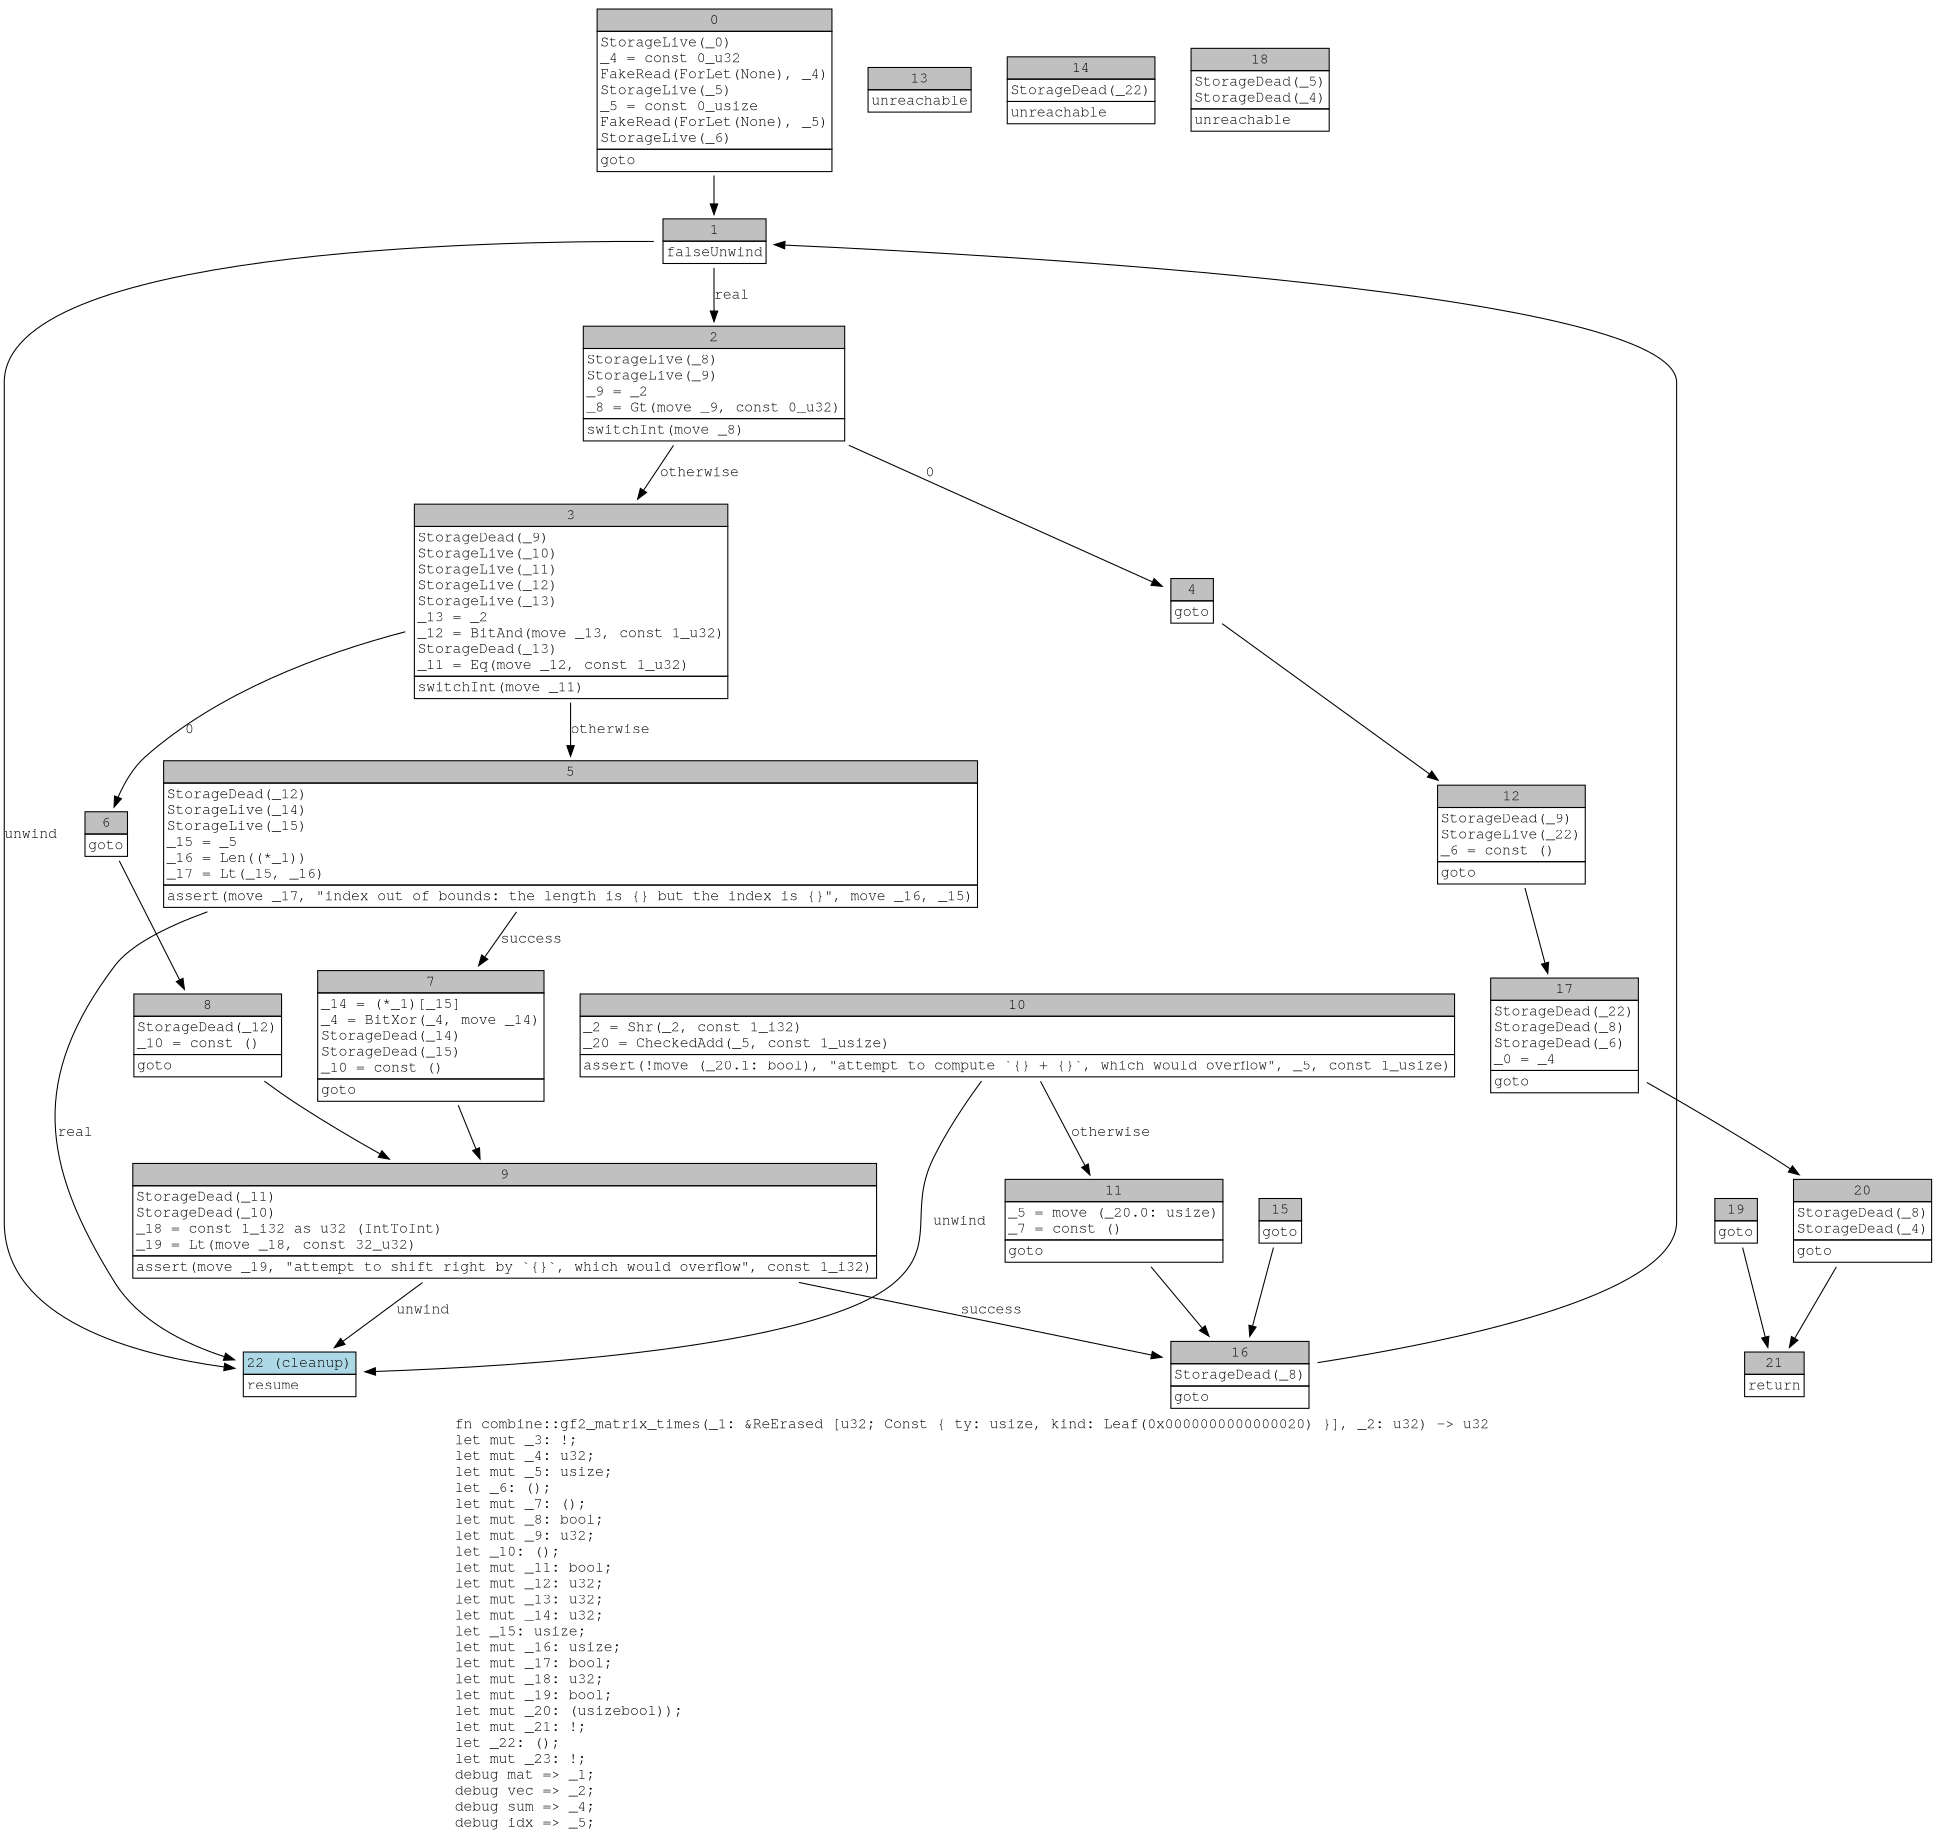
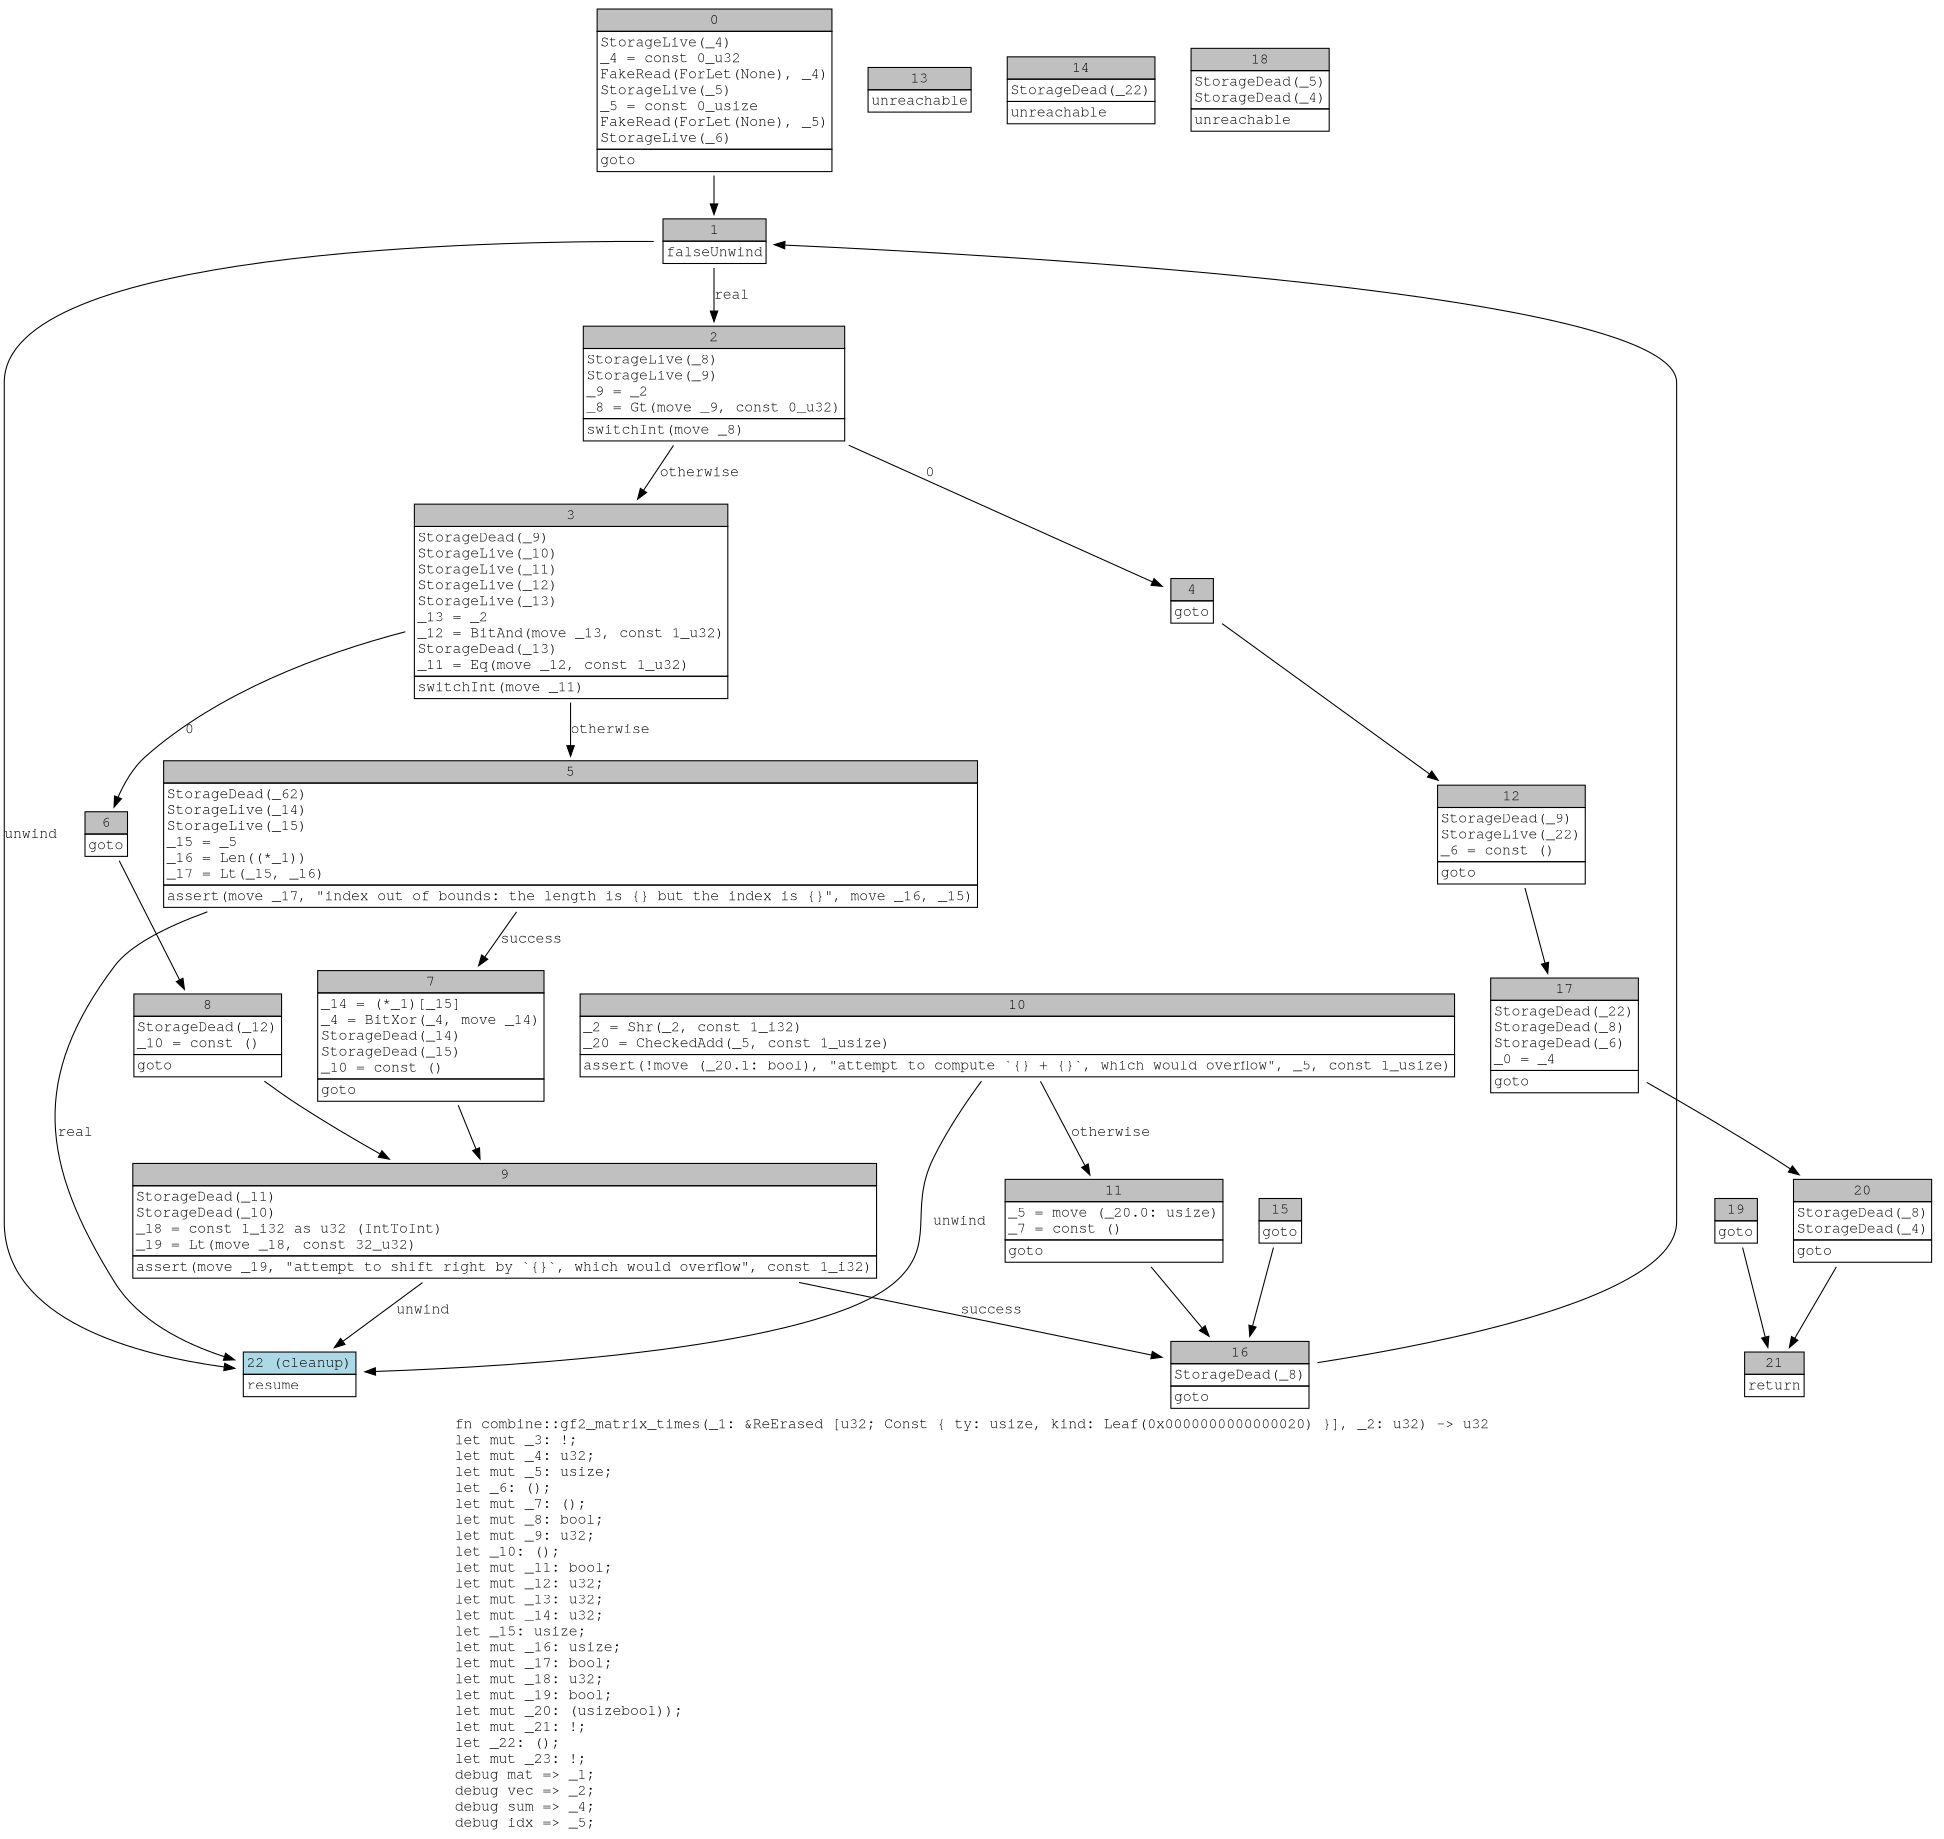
(666, 42) -> (666, 42)
(237, 794) -> (237, 794)
